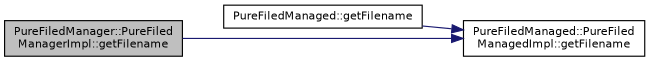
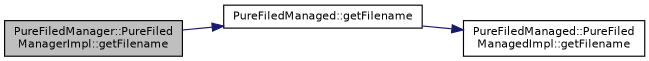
(317, 38) -> (197, 29)
